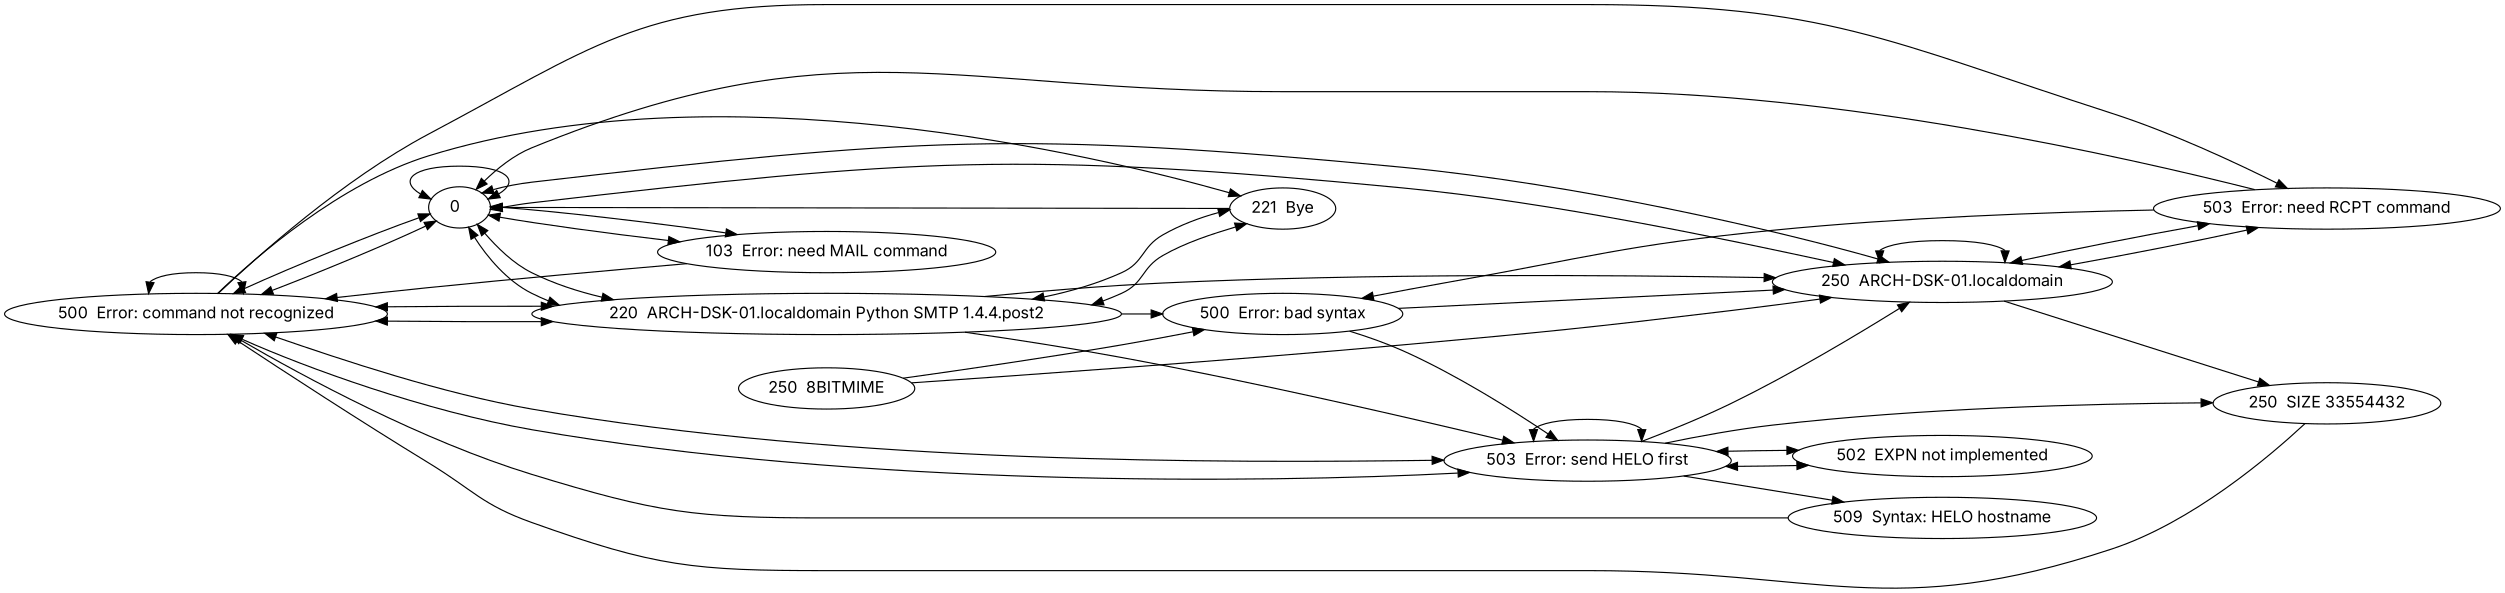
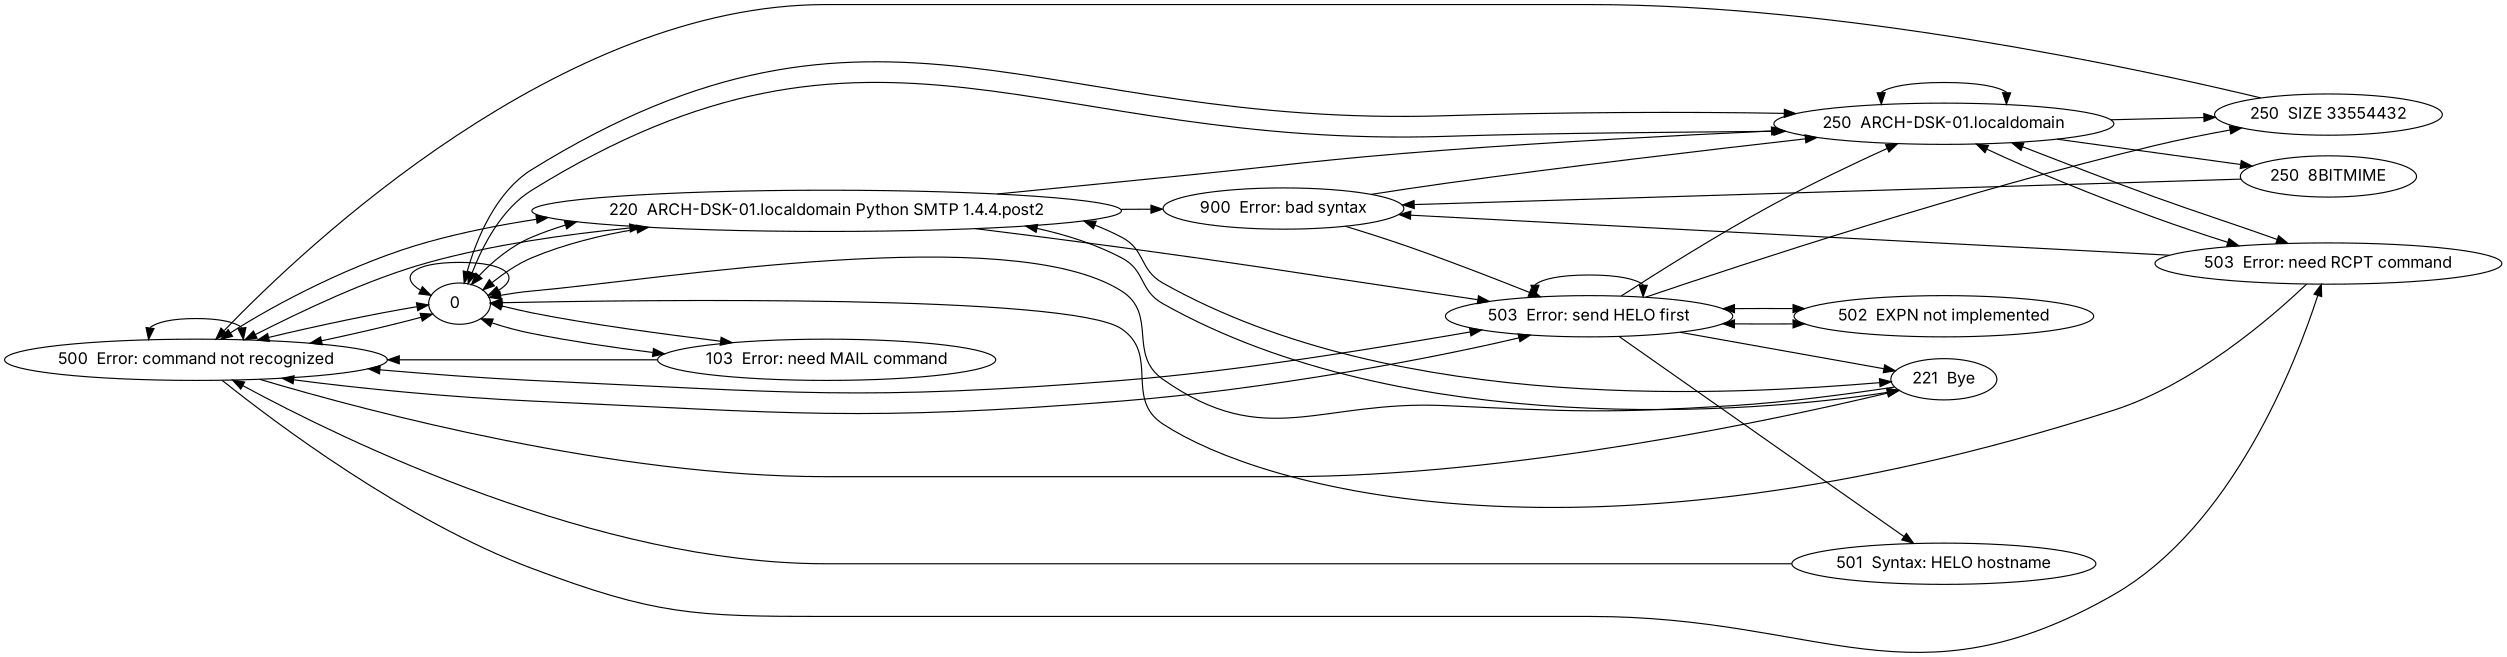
(1283, 314) -> (1283, 209)
(1366, 348) -> (2158, 153)
none -> (1782, 351)
(1942, 518) -> (1944, 564)
